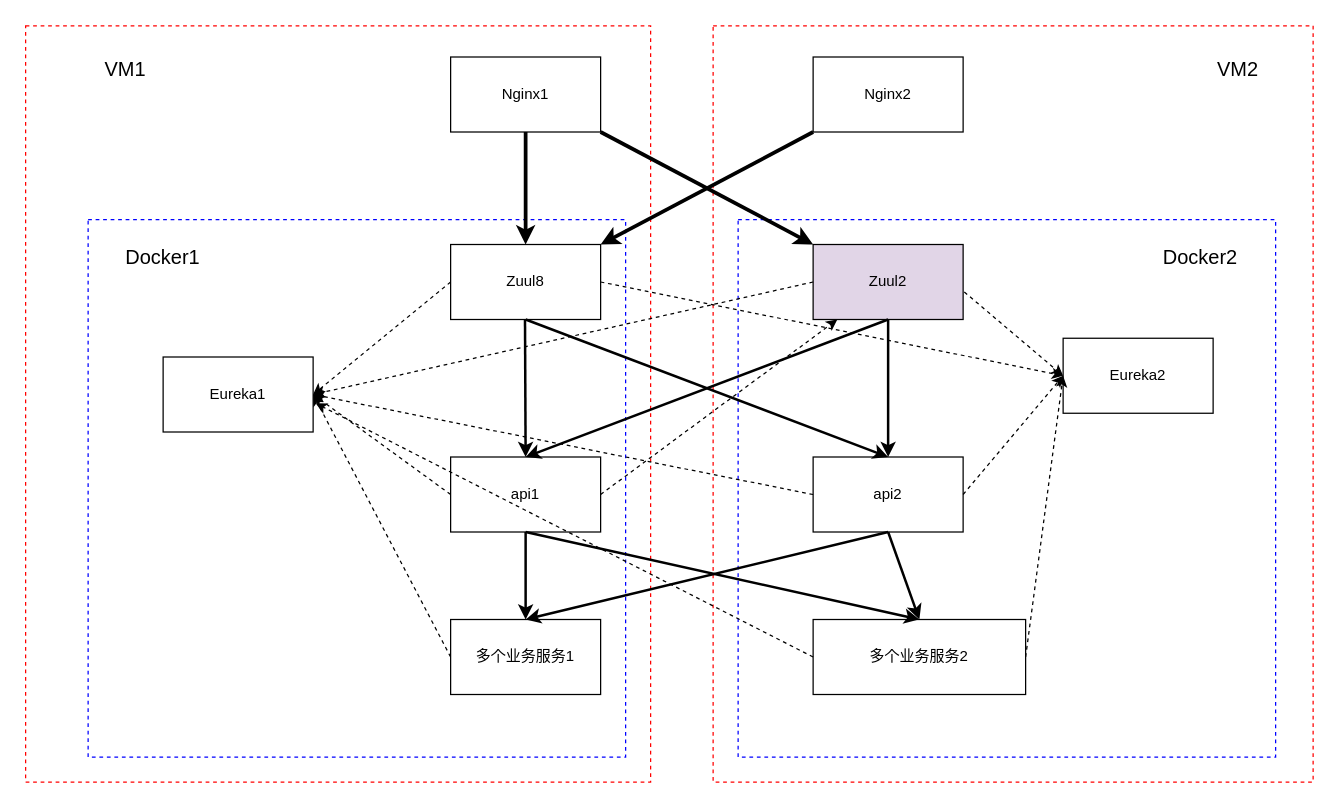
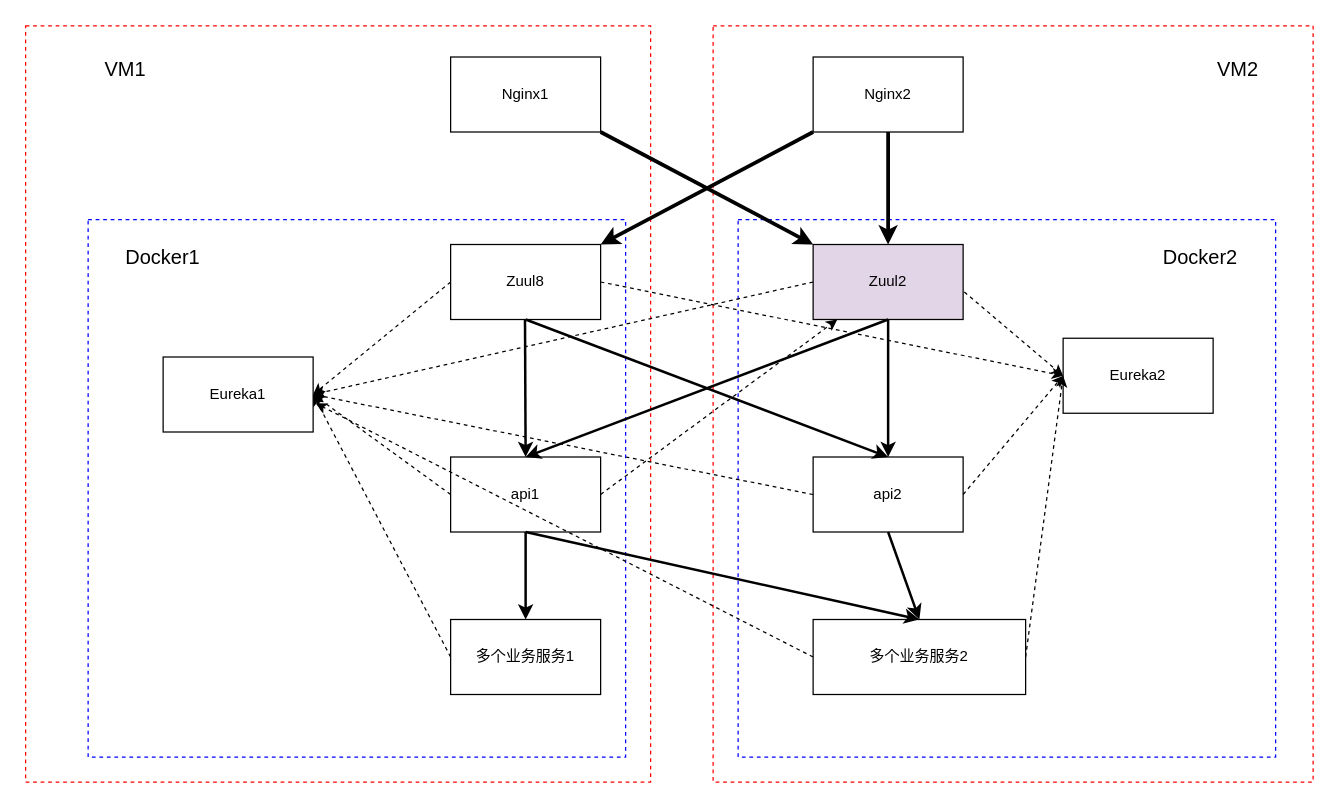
(526, 181) -> none
none -> (888, 181)
(711, 575) -> none
